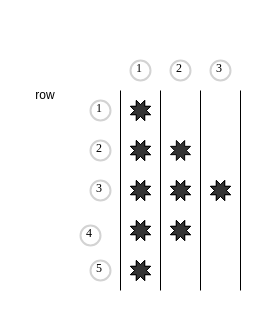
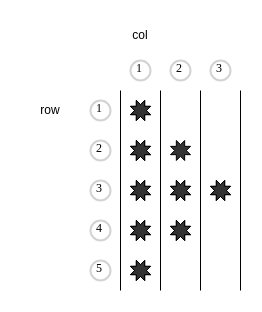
none -> (141, 36)
(46, 96) -> (51, 111)
(91, 236) -> (101, 231)
